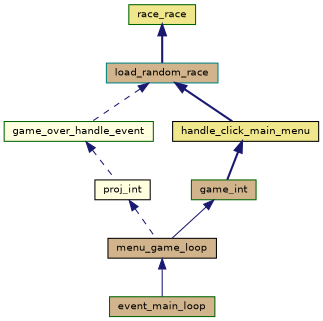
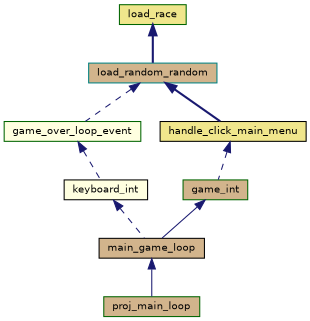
(162, 15) -> (153, 15)
(162, 73) -> (153, 73)
(79, 131) -> (72, 131)
(233, 166) -> (223, 166)
(123, 190) -> (106, 190)
(162, 248) -> (152, 248)
(162, 307) -> (152, 307)
